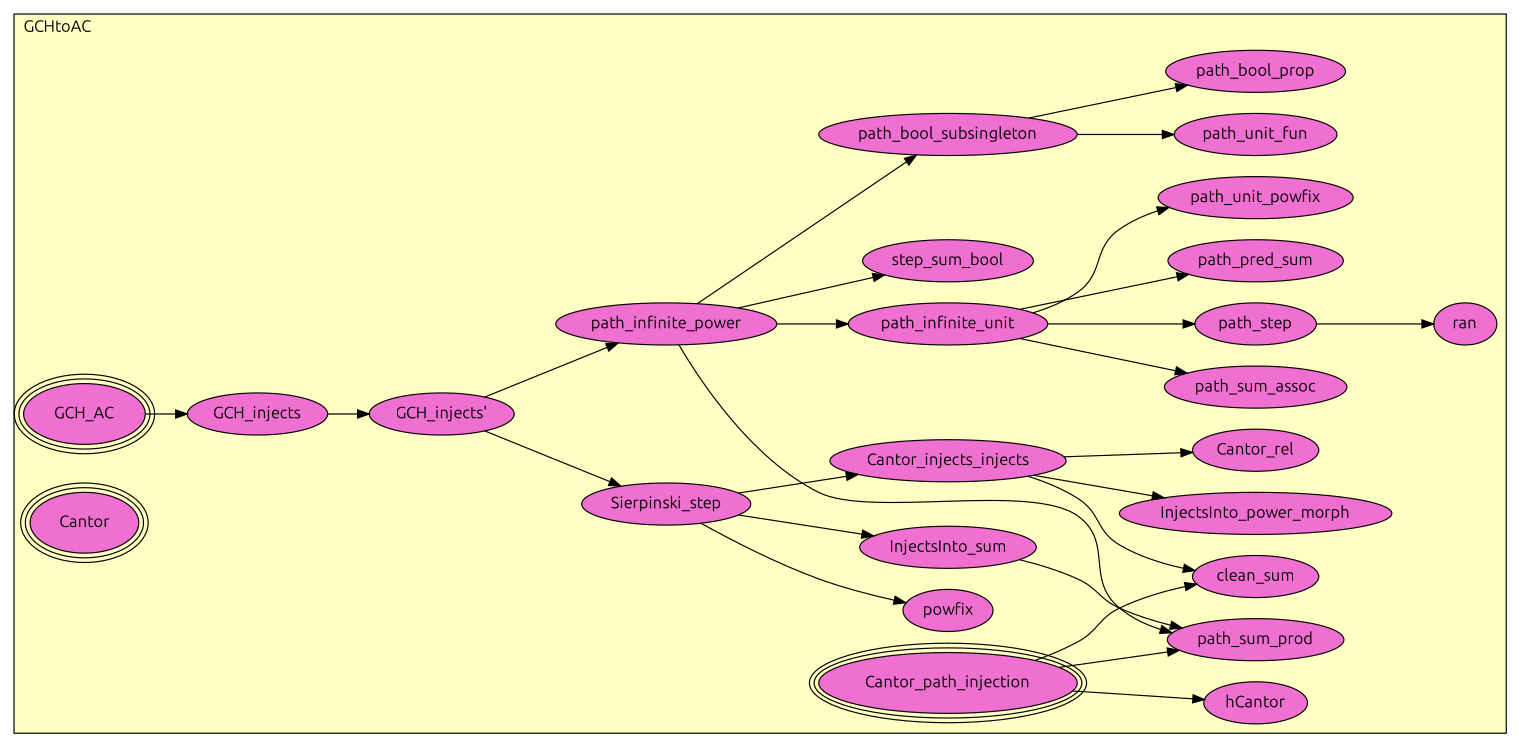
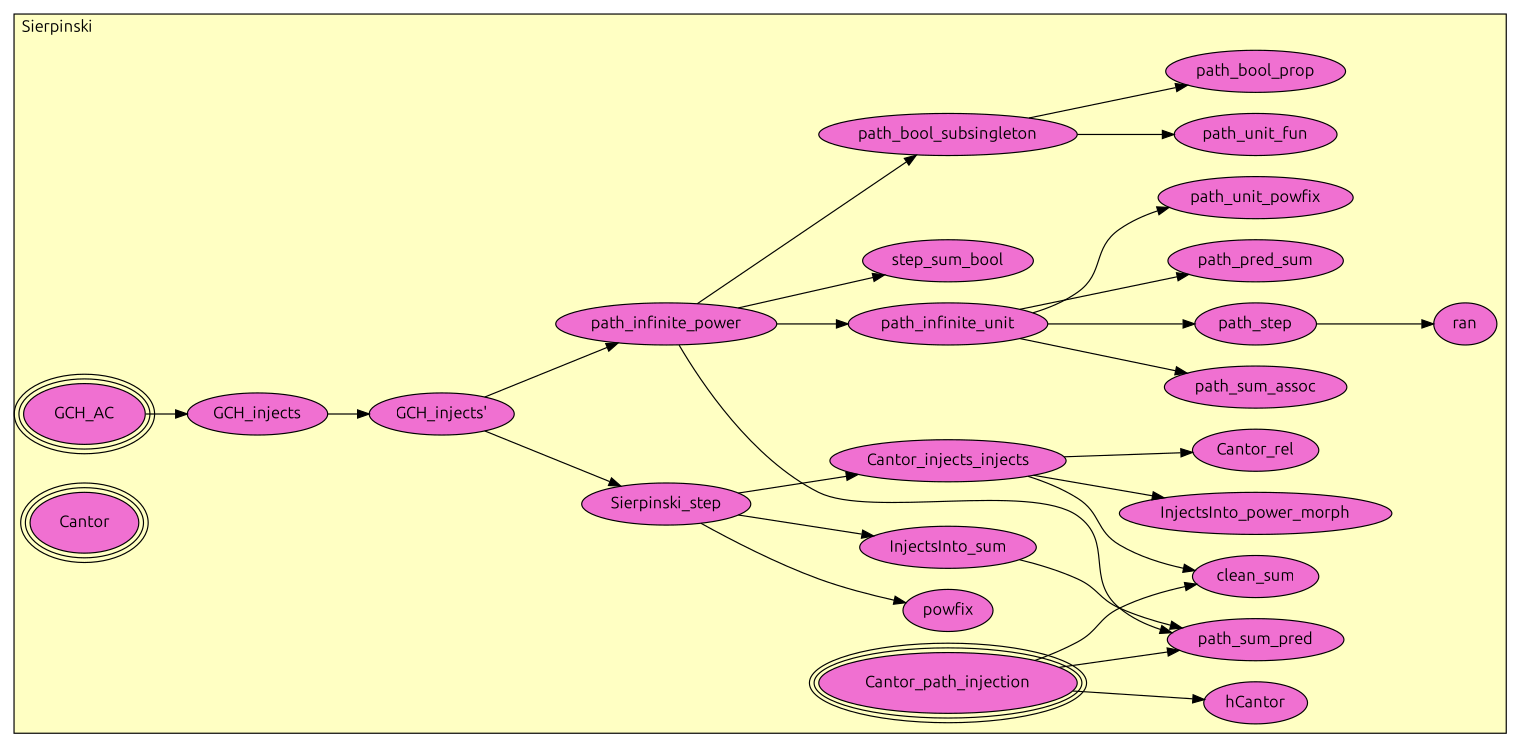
(57, 27) -> (57, 27)
(1256, 640) -> (1256, 640)
